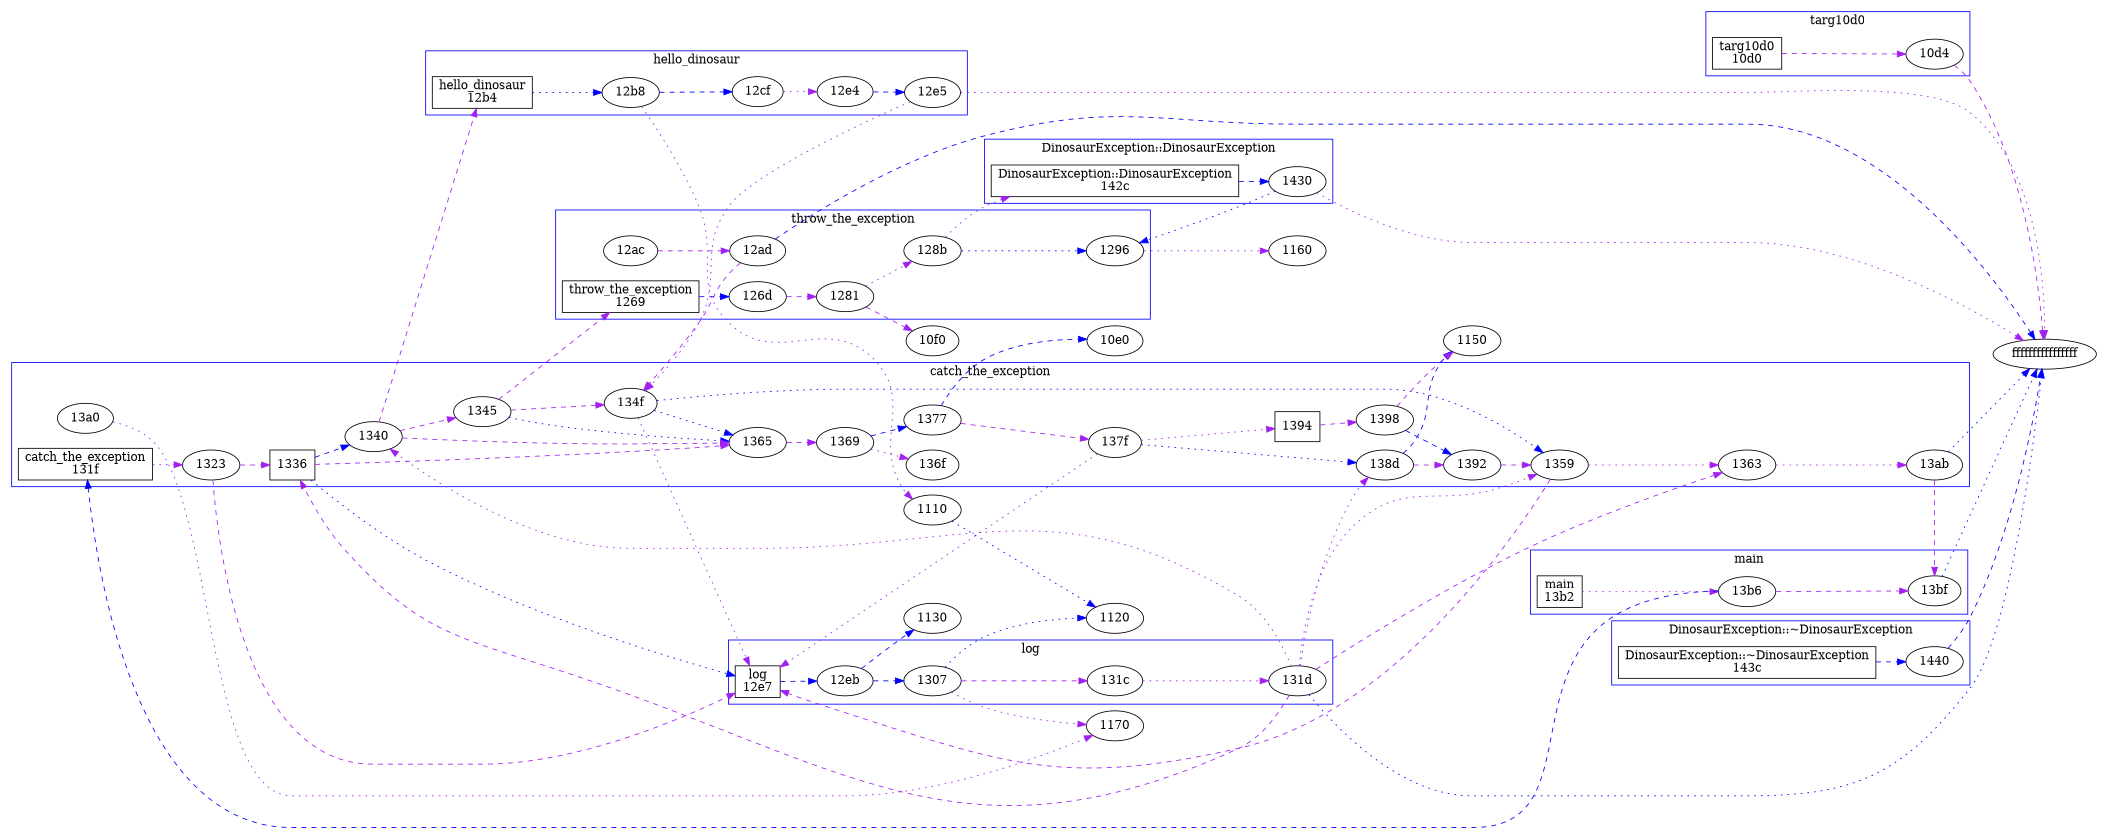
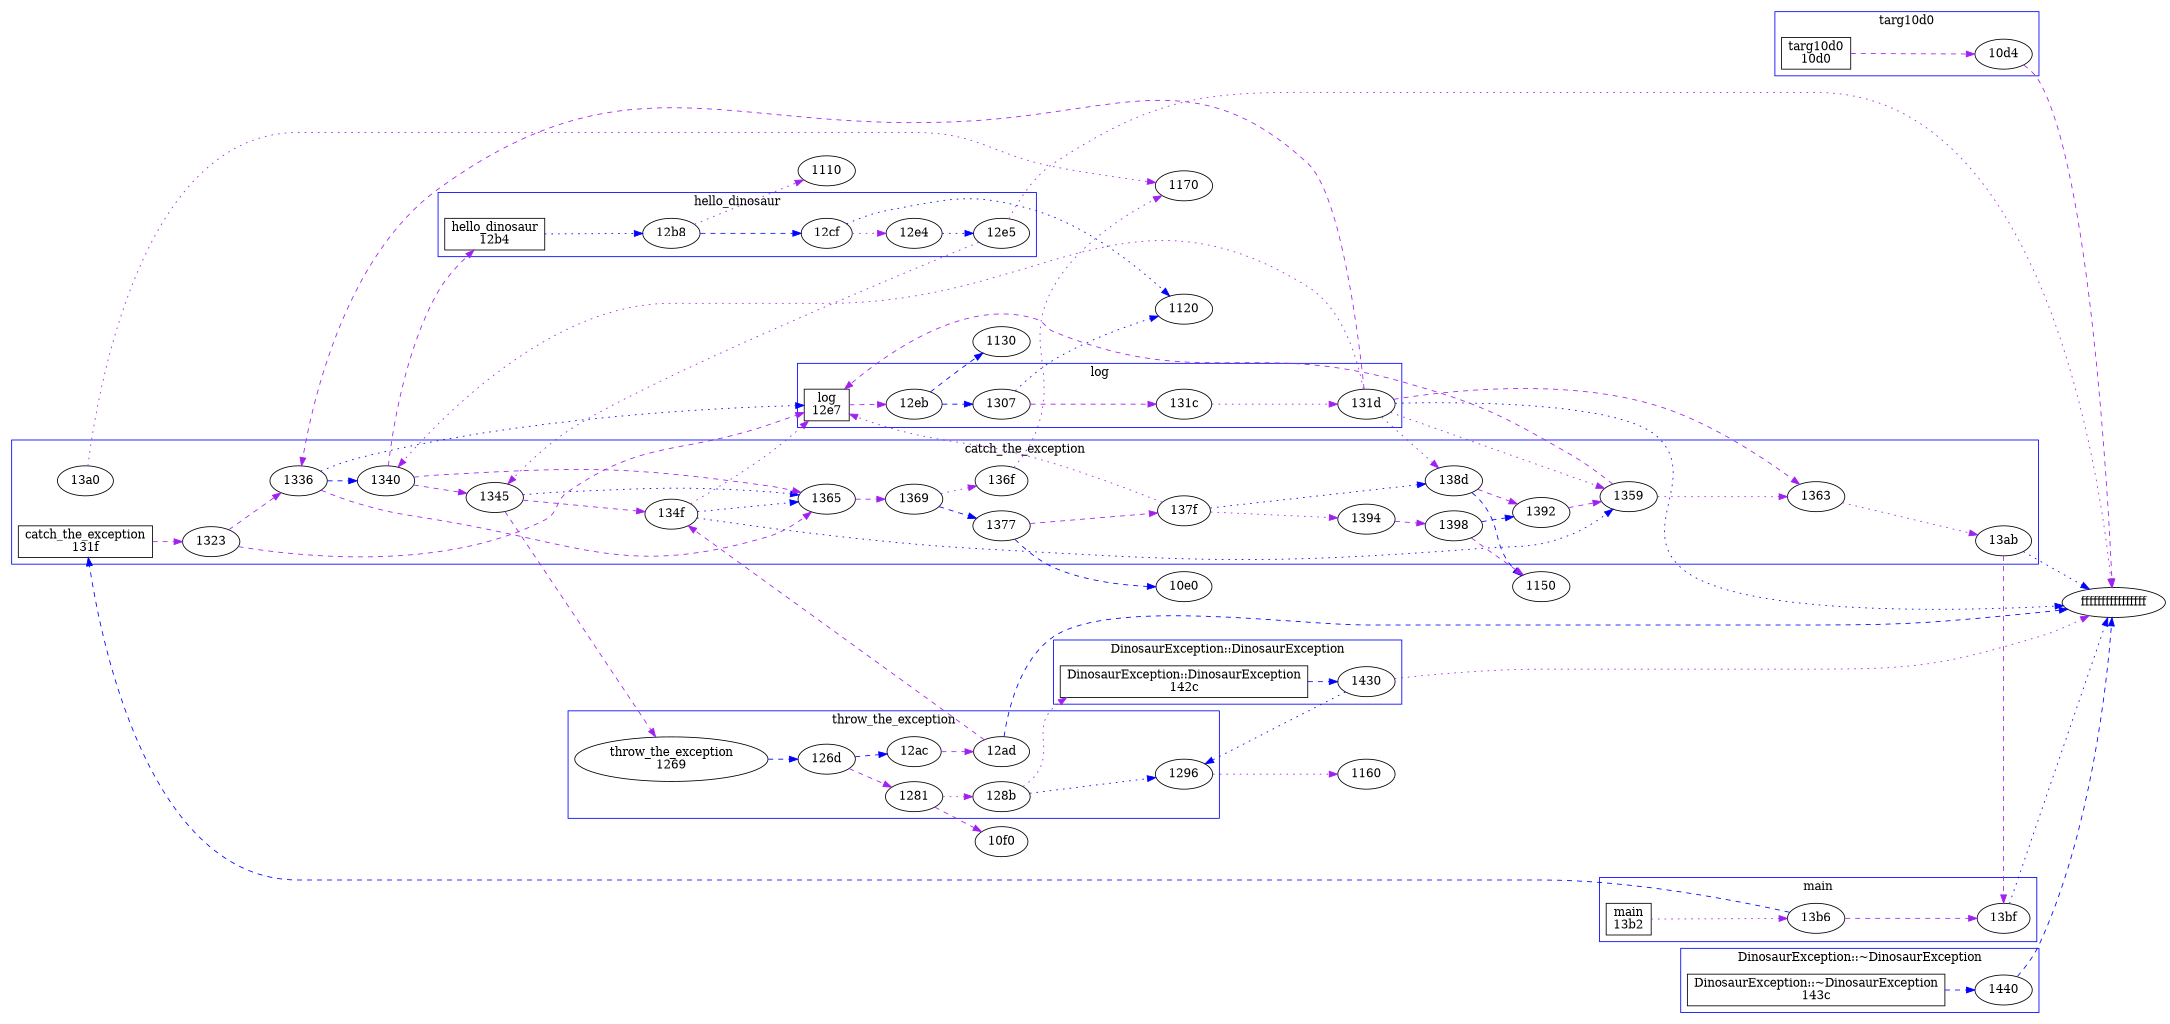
(885, 92) -> (954, 233)
(732, 203) -> (738, 345)
(631, 297) -> (671, 759)
(1297, 427) -> (1366, 519)
(161, 465) -> (163, 542)
(292, 465) -> (299, 481)
(1020, 562) -> (1007, 203)
(794, 681) -> (863, 405)
(1013, 715) -> (1043, 313)
none -> (867, 756)
